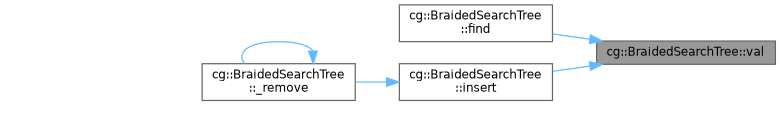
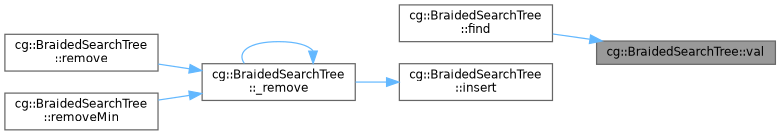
none -> (81, 53)
(571, 69) -> none
none -> (81, 111)
